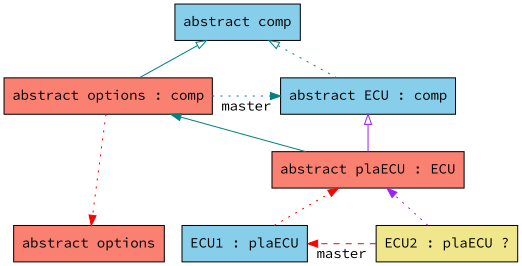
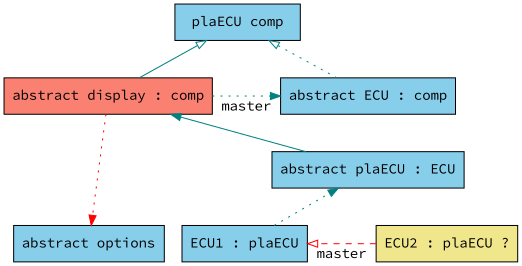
(238, 22) -> (238, 22)
(108, 96) -> (108, 96)
(368, 138) -> none
(368, 170) -> (368, 170)
(302, 209) -> (302, 209)
(411, 210) -> none
(89, 244) -> (89, 244)
(347, 244) -> (347, 244)
